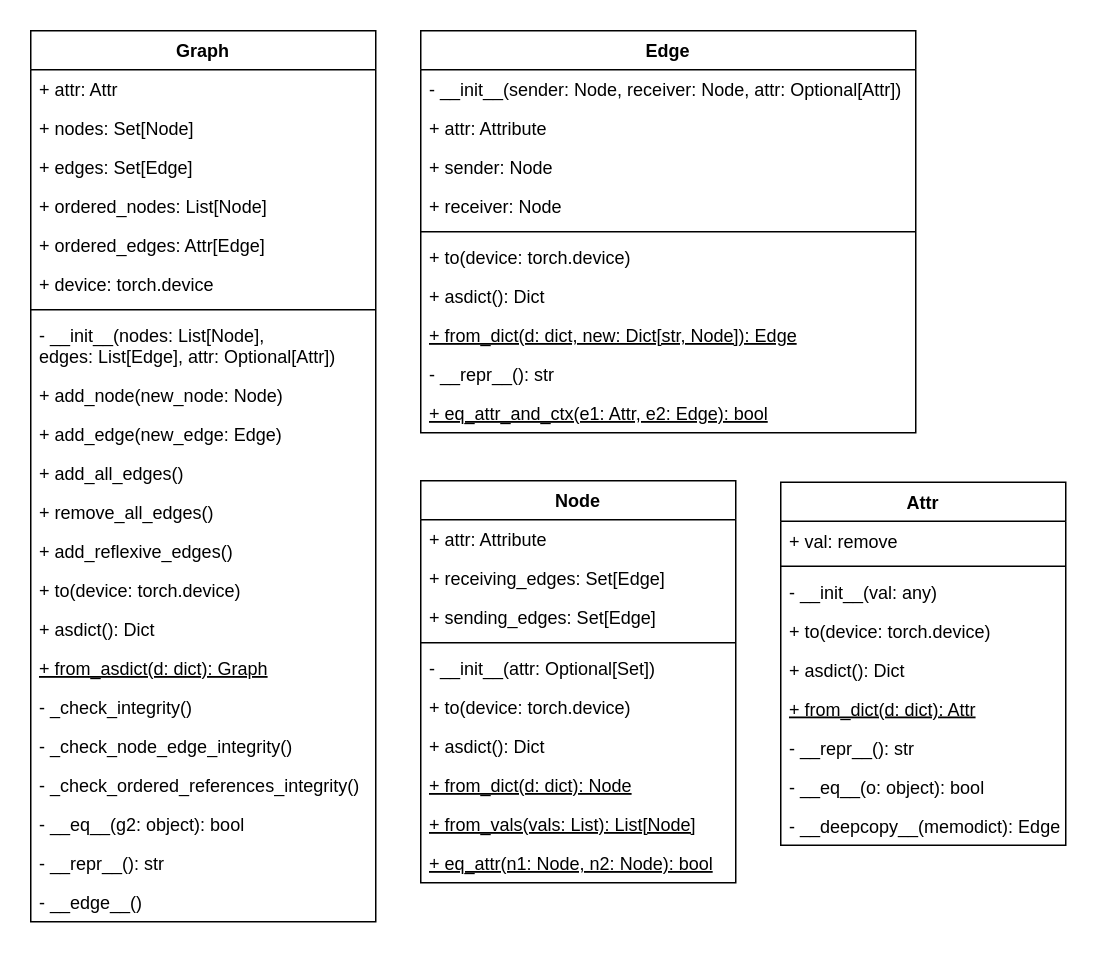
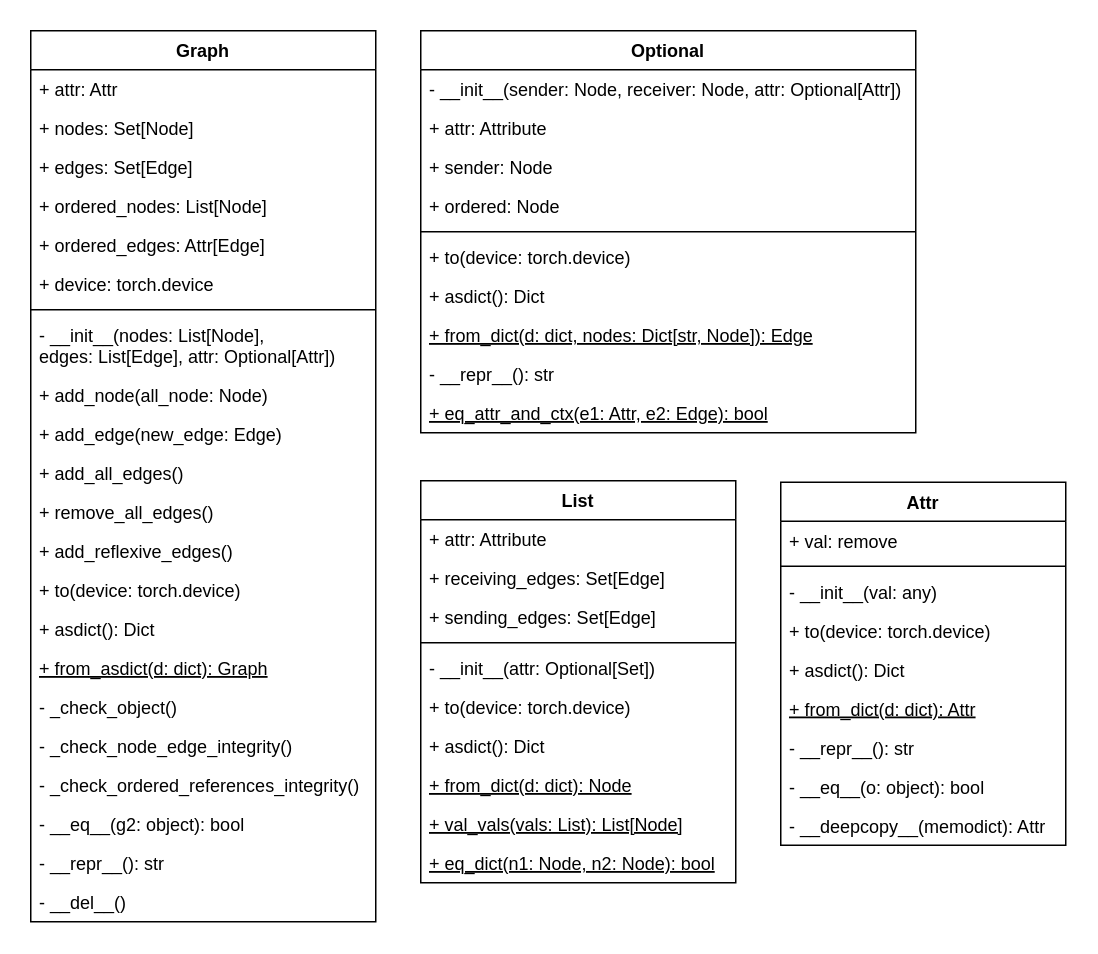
(668, 51) -> (668, 51)
(500, 207) -> (498, 207)
(638, 336) -> (648, 336)
(163, 396) -> (158, 396)
(578, 501) -> (578, 501)
(133, 708) -> (122, 708)
(584, 825) -> (577, 825)
(931, 827) -> (931, 827)
(582, 864) -> (580, 864)
(97, 903) -> (90, 903)
